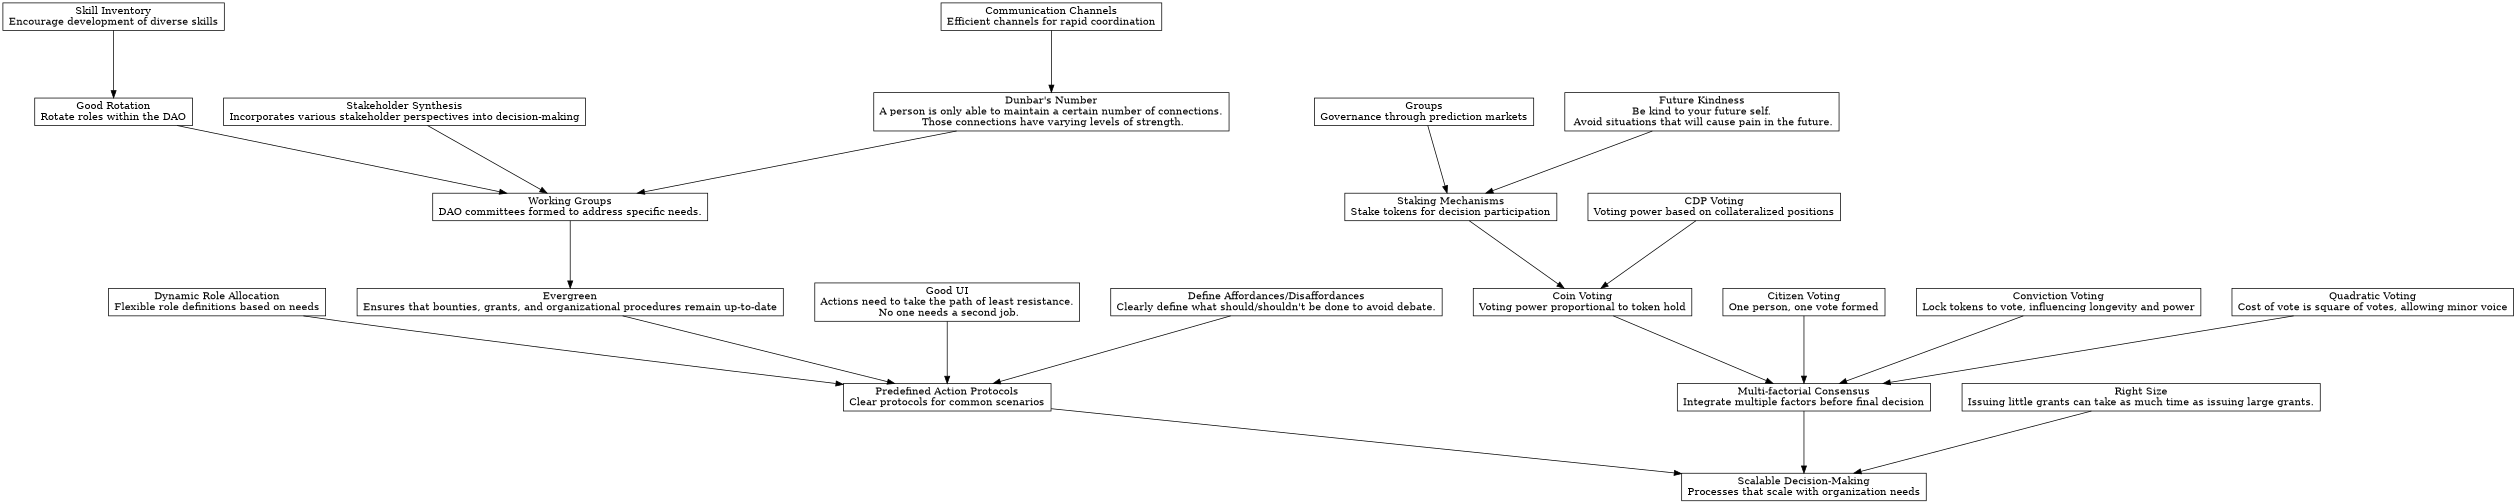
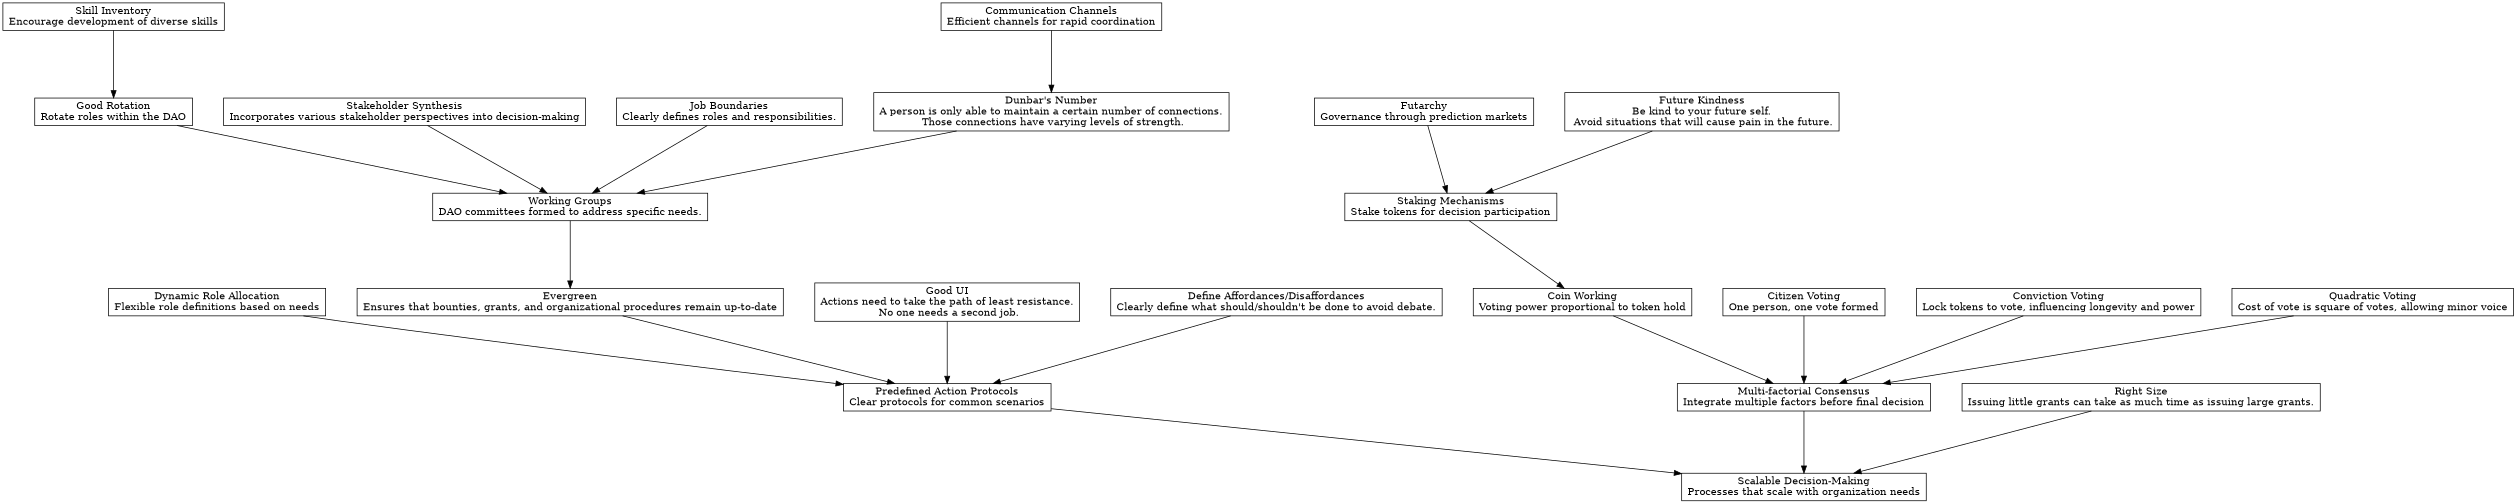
none -> (729, 112)
(1424, 112) -> (1424, 112)
(1714, 207) -> none
(1583, 302) -> (1583, 302)
